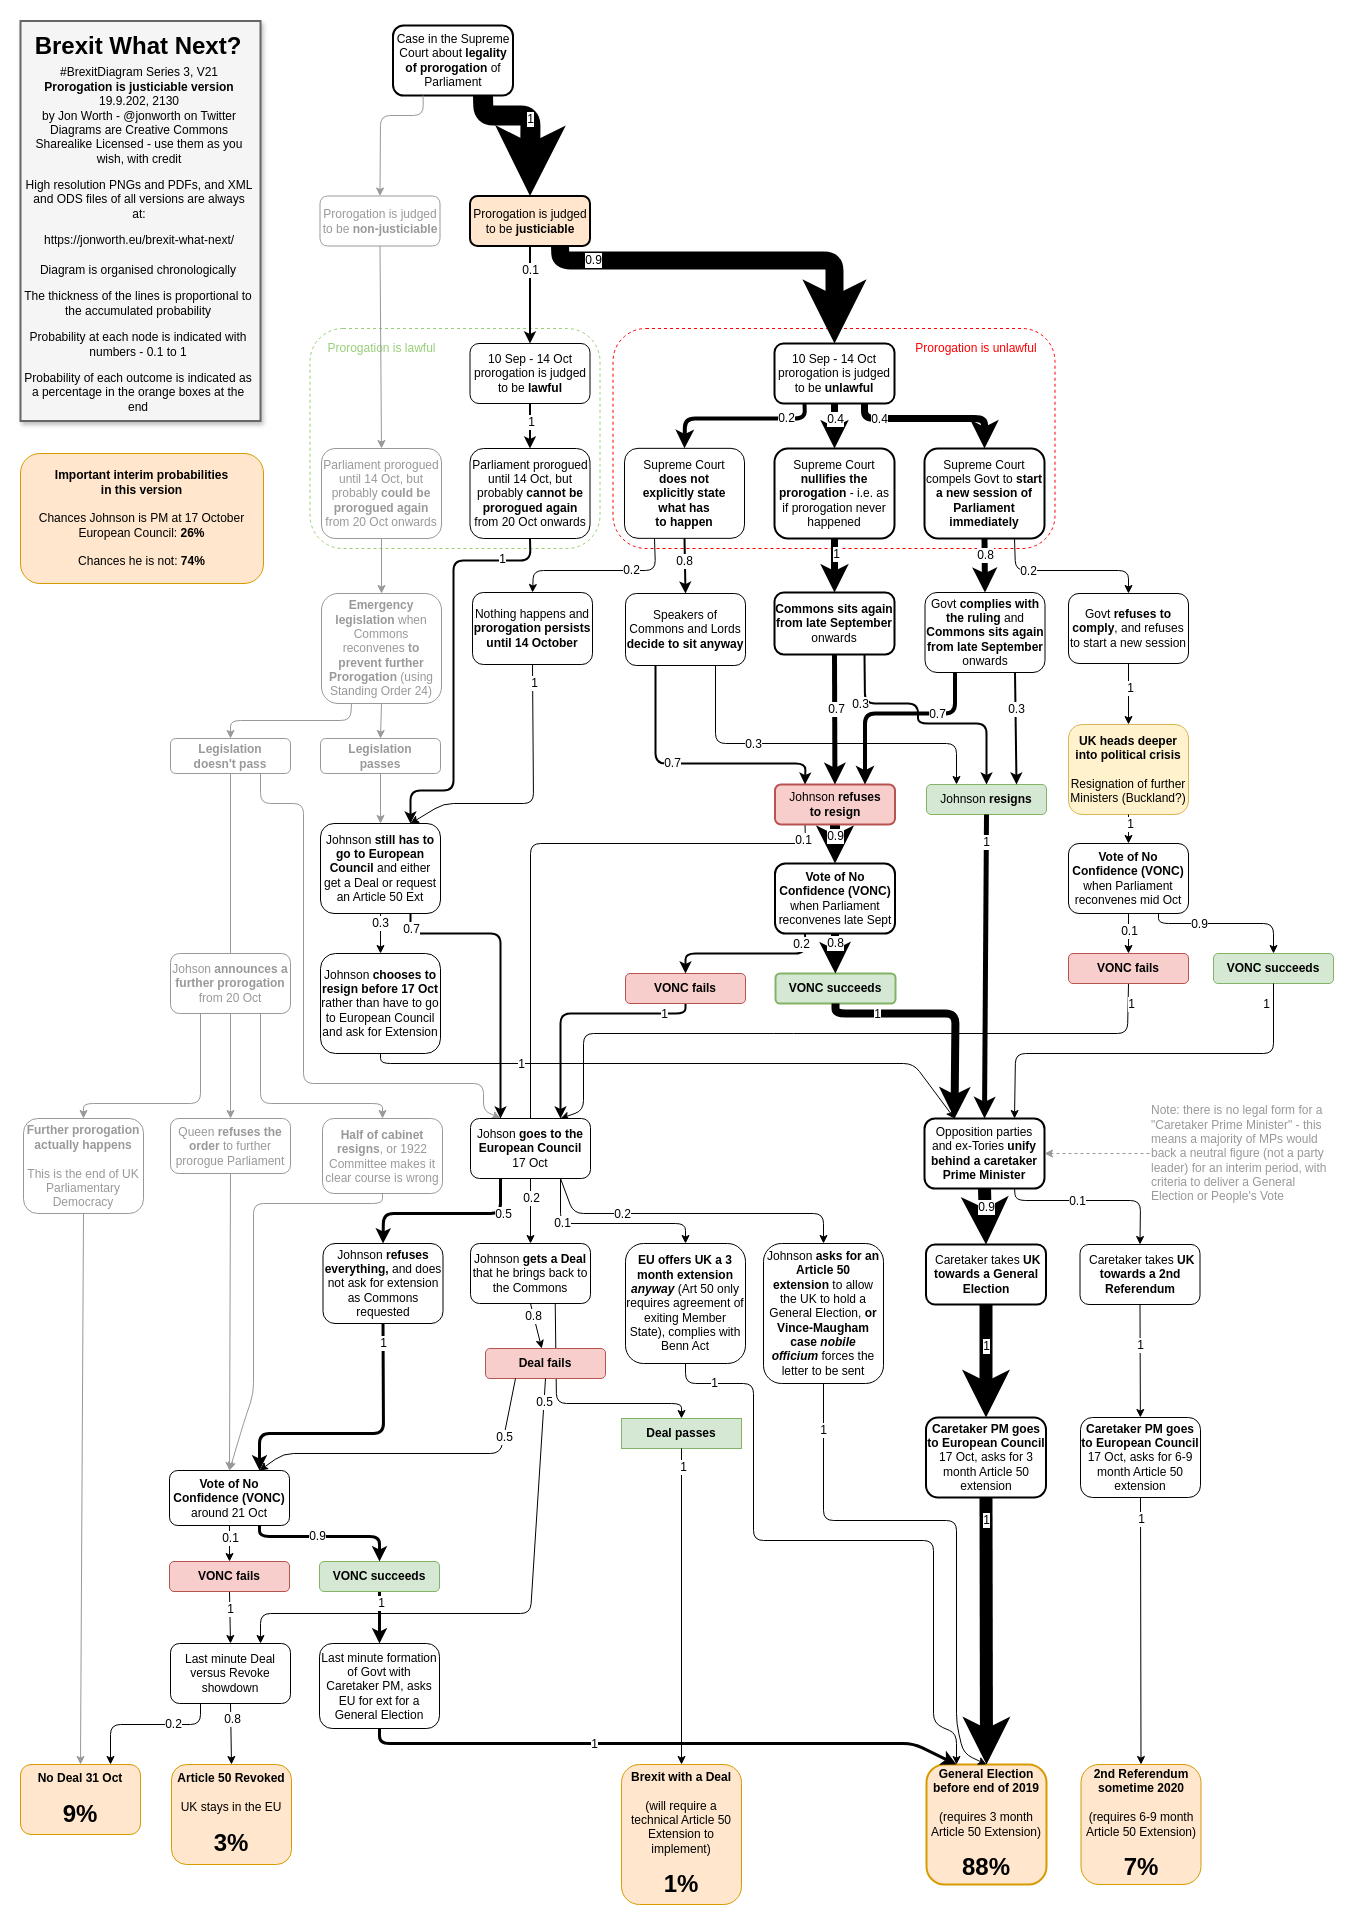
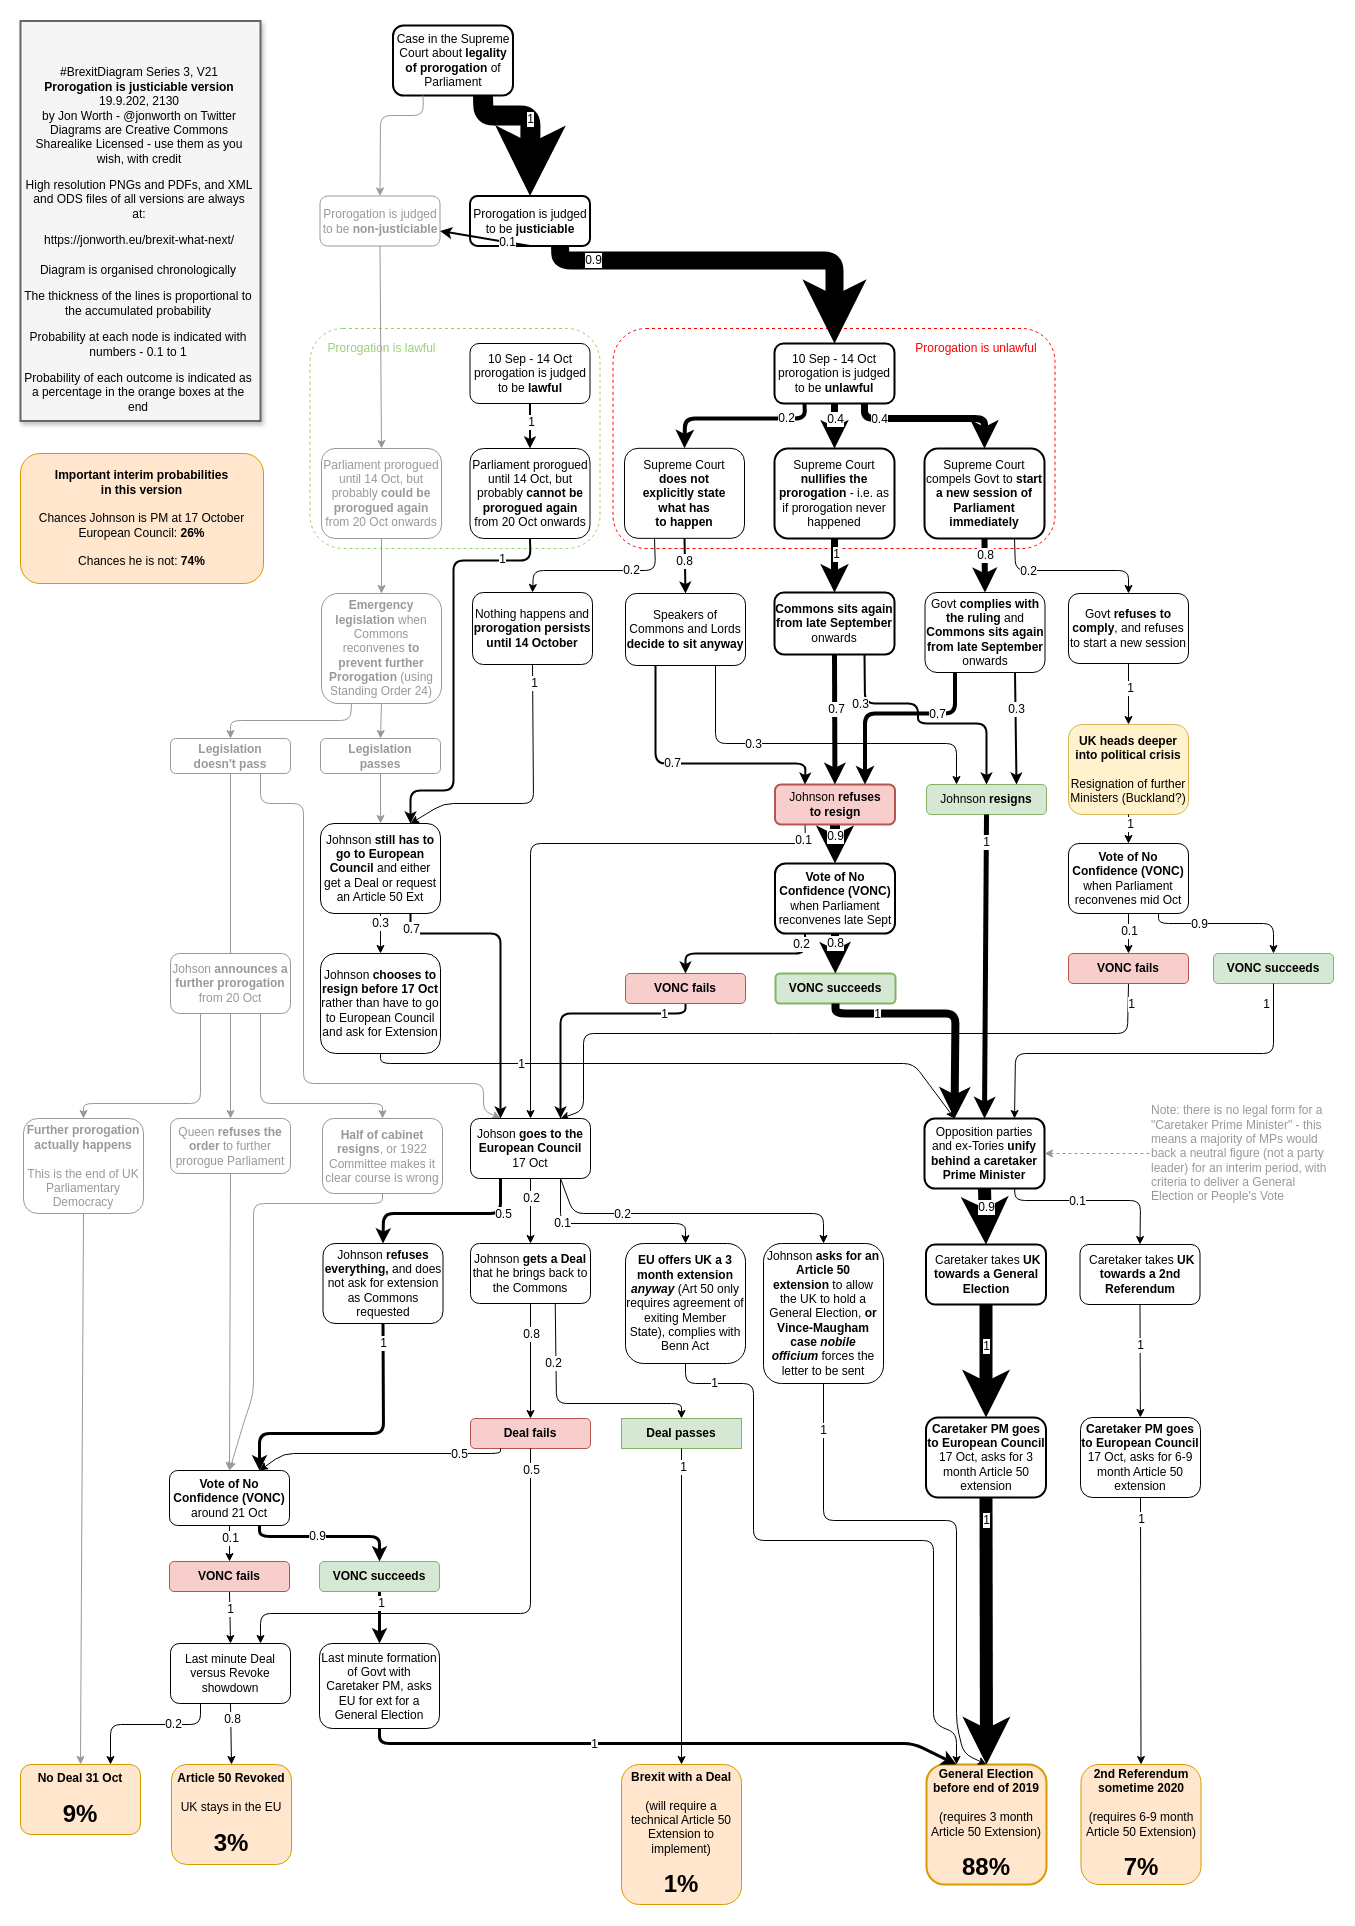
(139, 46) -> none
(530, 221) -> (530, 221)
(530, 290) -> (490, 239)
(531, 1113) -> (531, 1110)
(546, 1364) -> (531, 1434)
